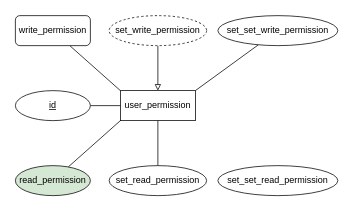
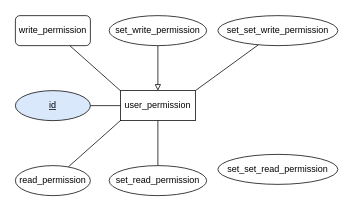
(158, 30) -> (158, 30)
(53, 105) -> (53, 105)
(53, 180) -> (53, 180)
(278, 180) -> (278, 169)
